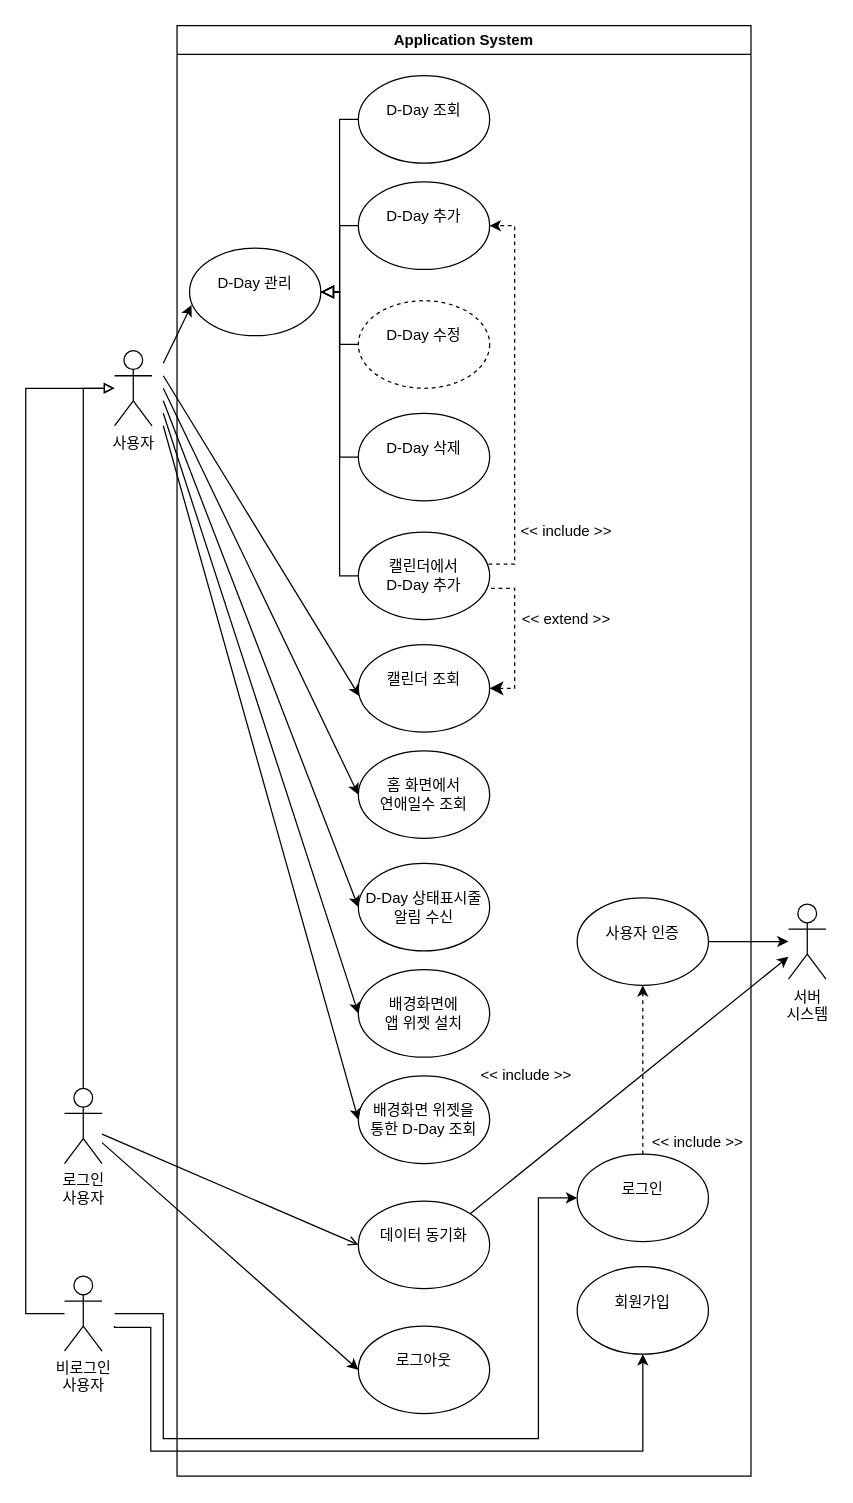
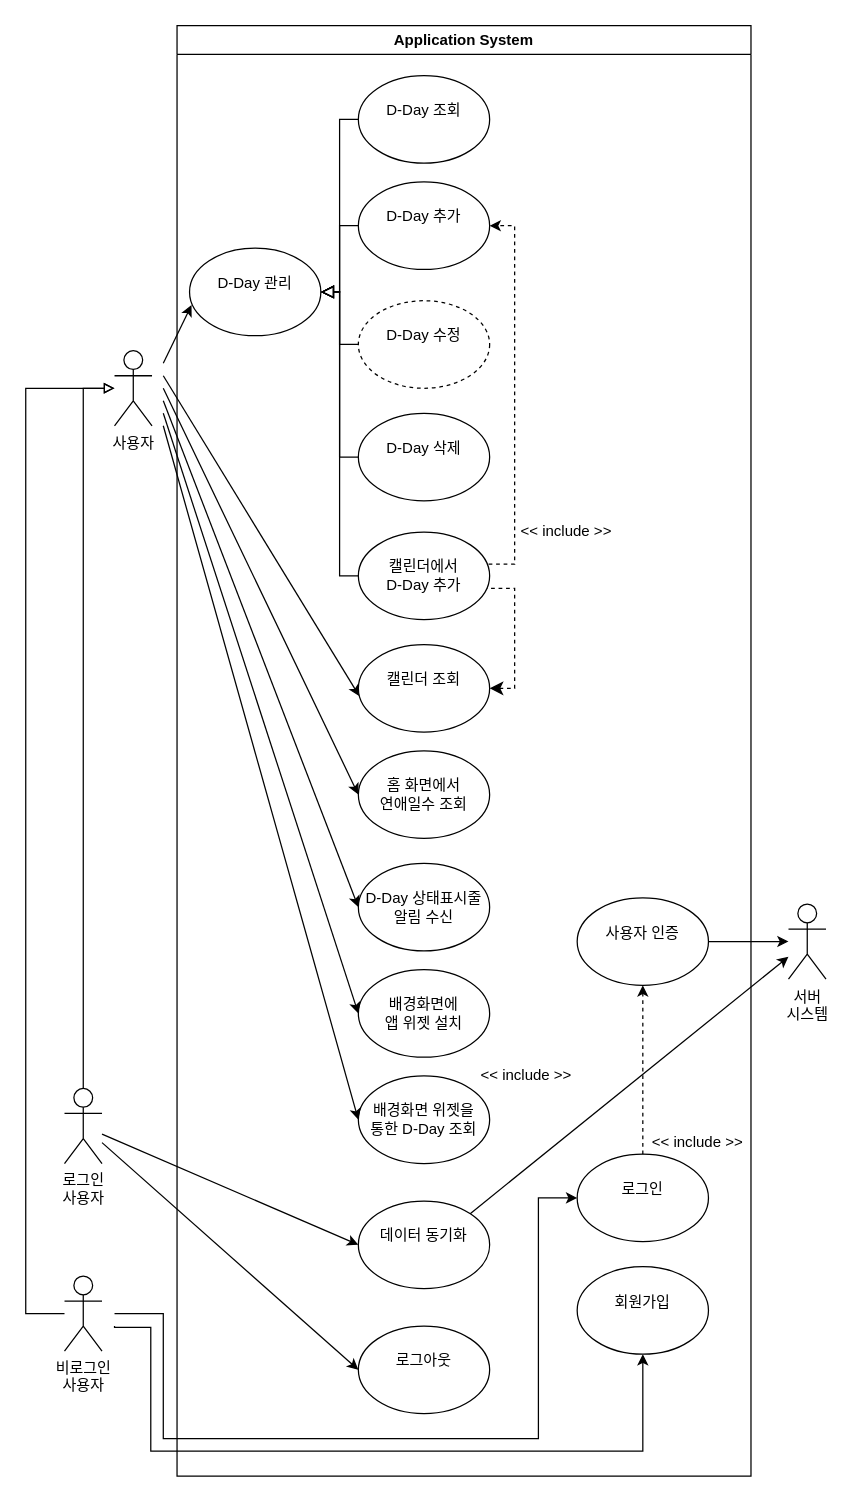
(566, 619) -> none
(351, 1241) -> (349, 1240)
